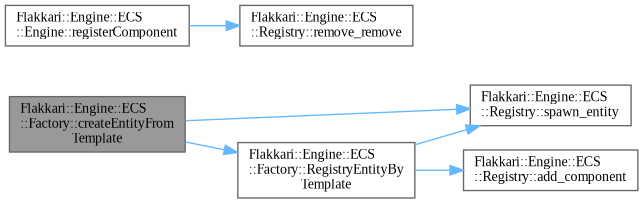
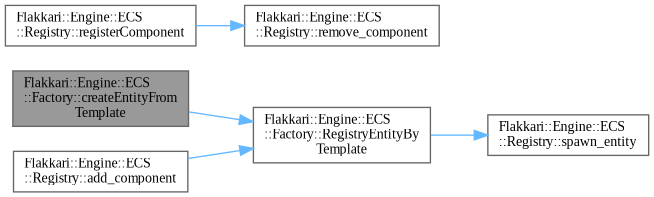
(97, 26) -> (101, 26)
(326, 26) -> (342, 26)
(321, 115) -> none
(432, 170) -> (214, 155)
